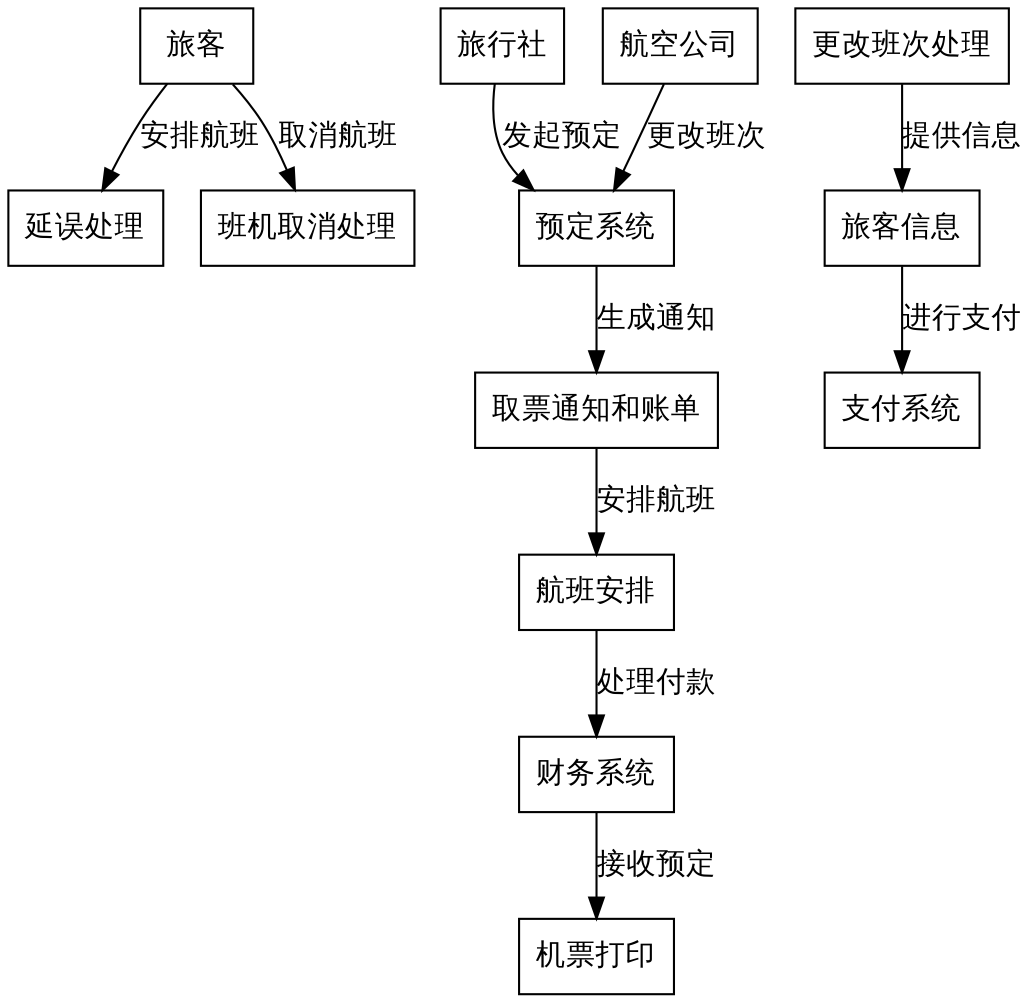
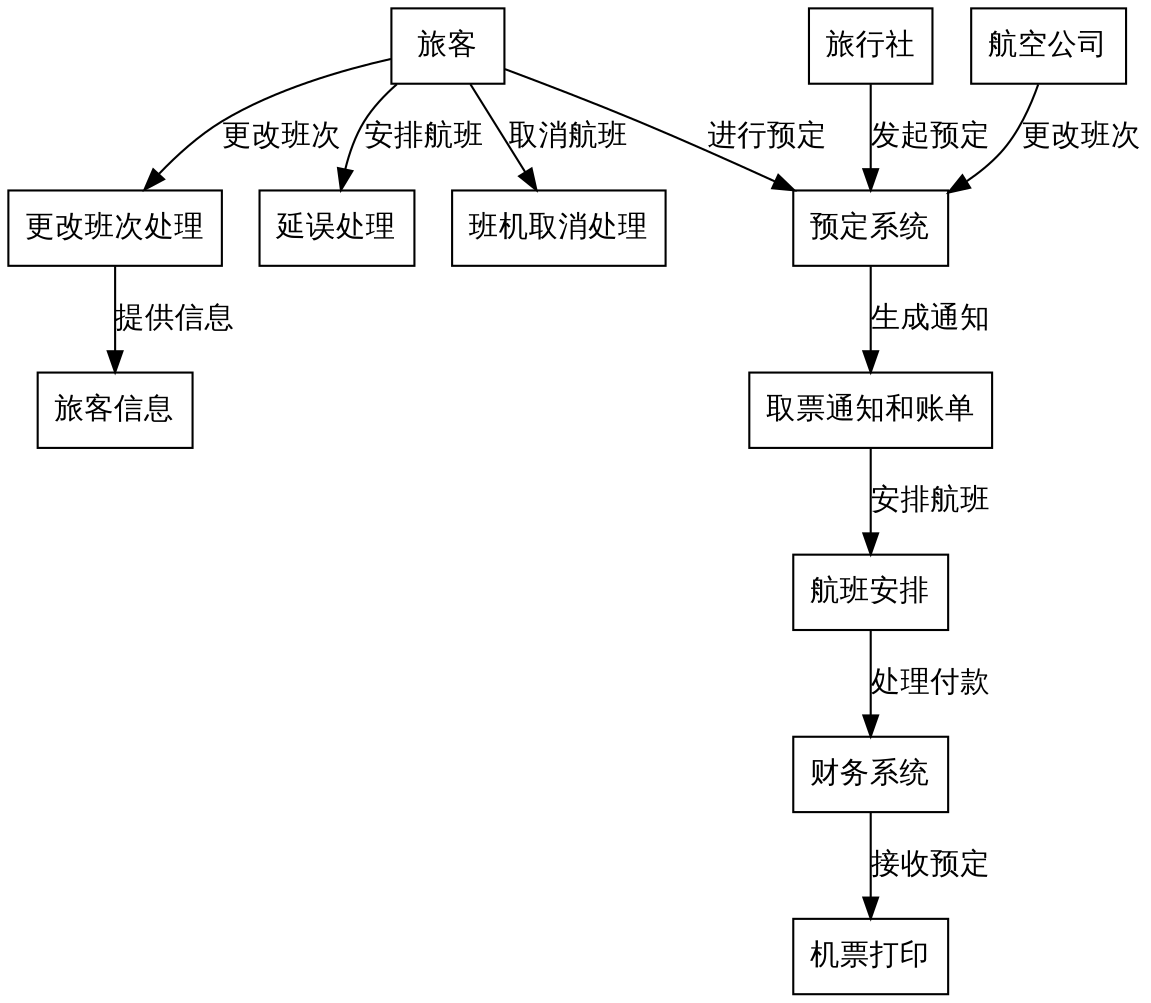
none -> (266, 99)
none -> (641, 123)
(902, 410) -> none
